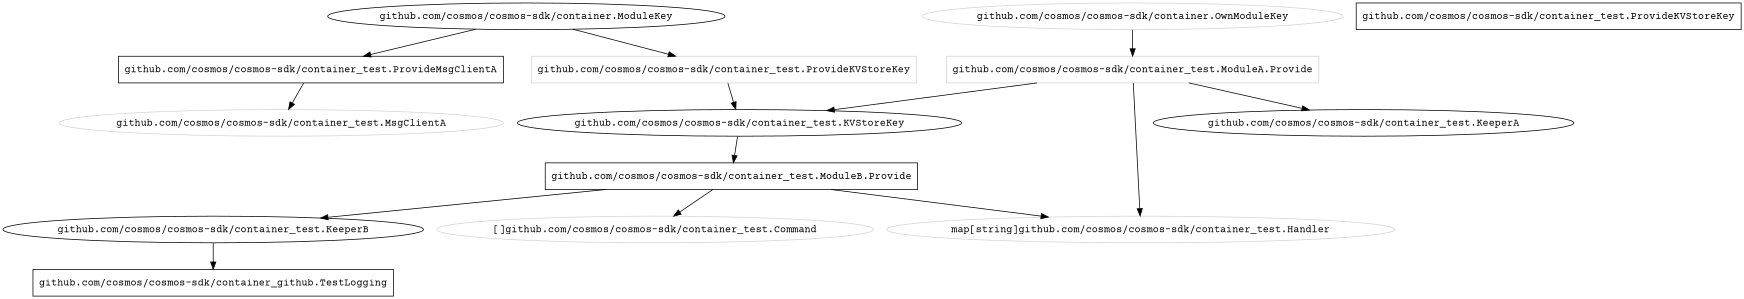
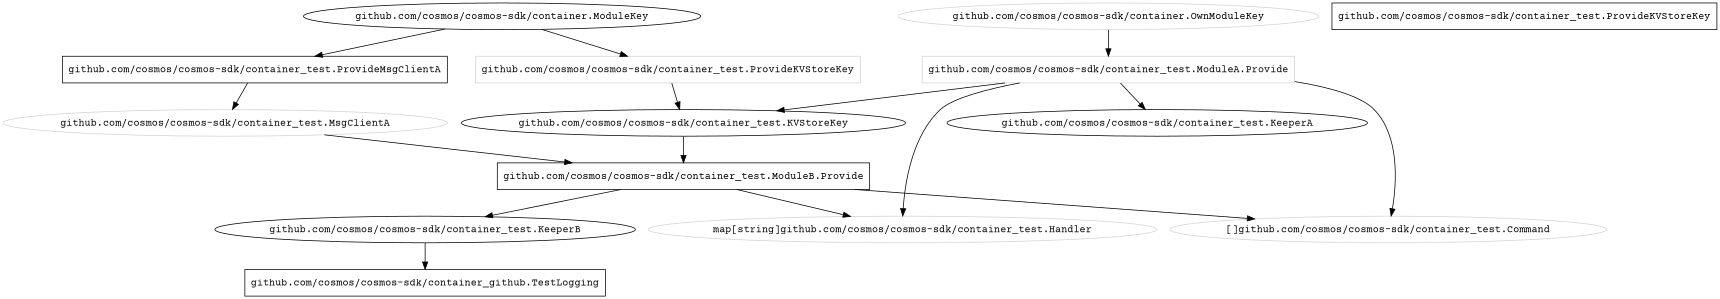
none -> (1380, 117)
none -> (445, 148)
